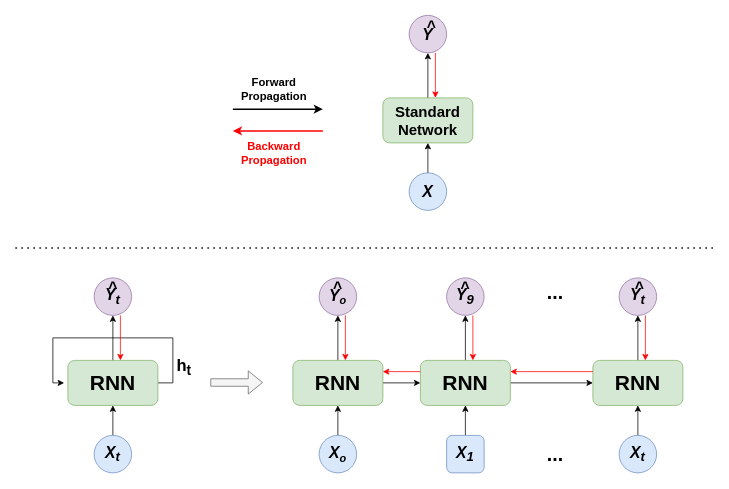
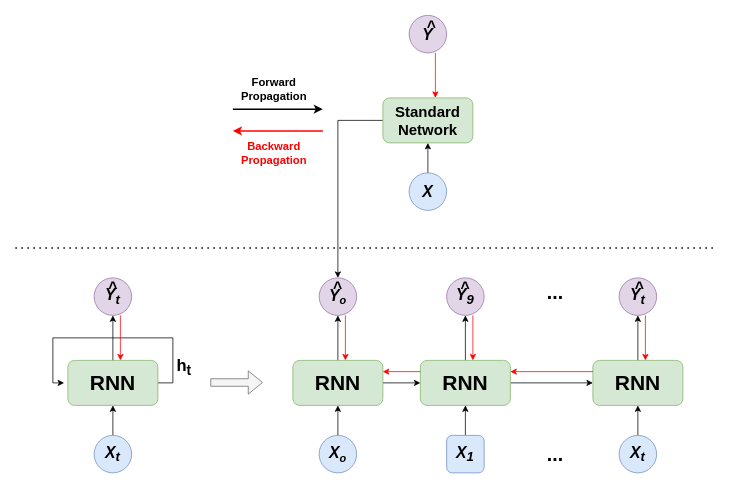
(428, 59) -> (360, 120)
